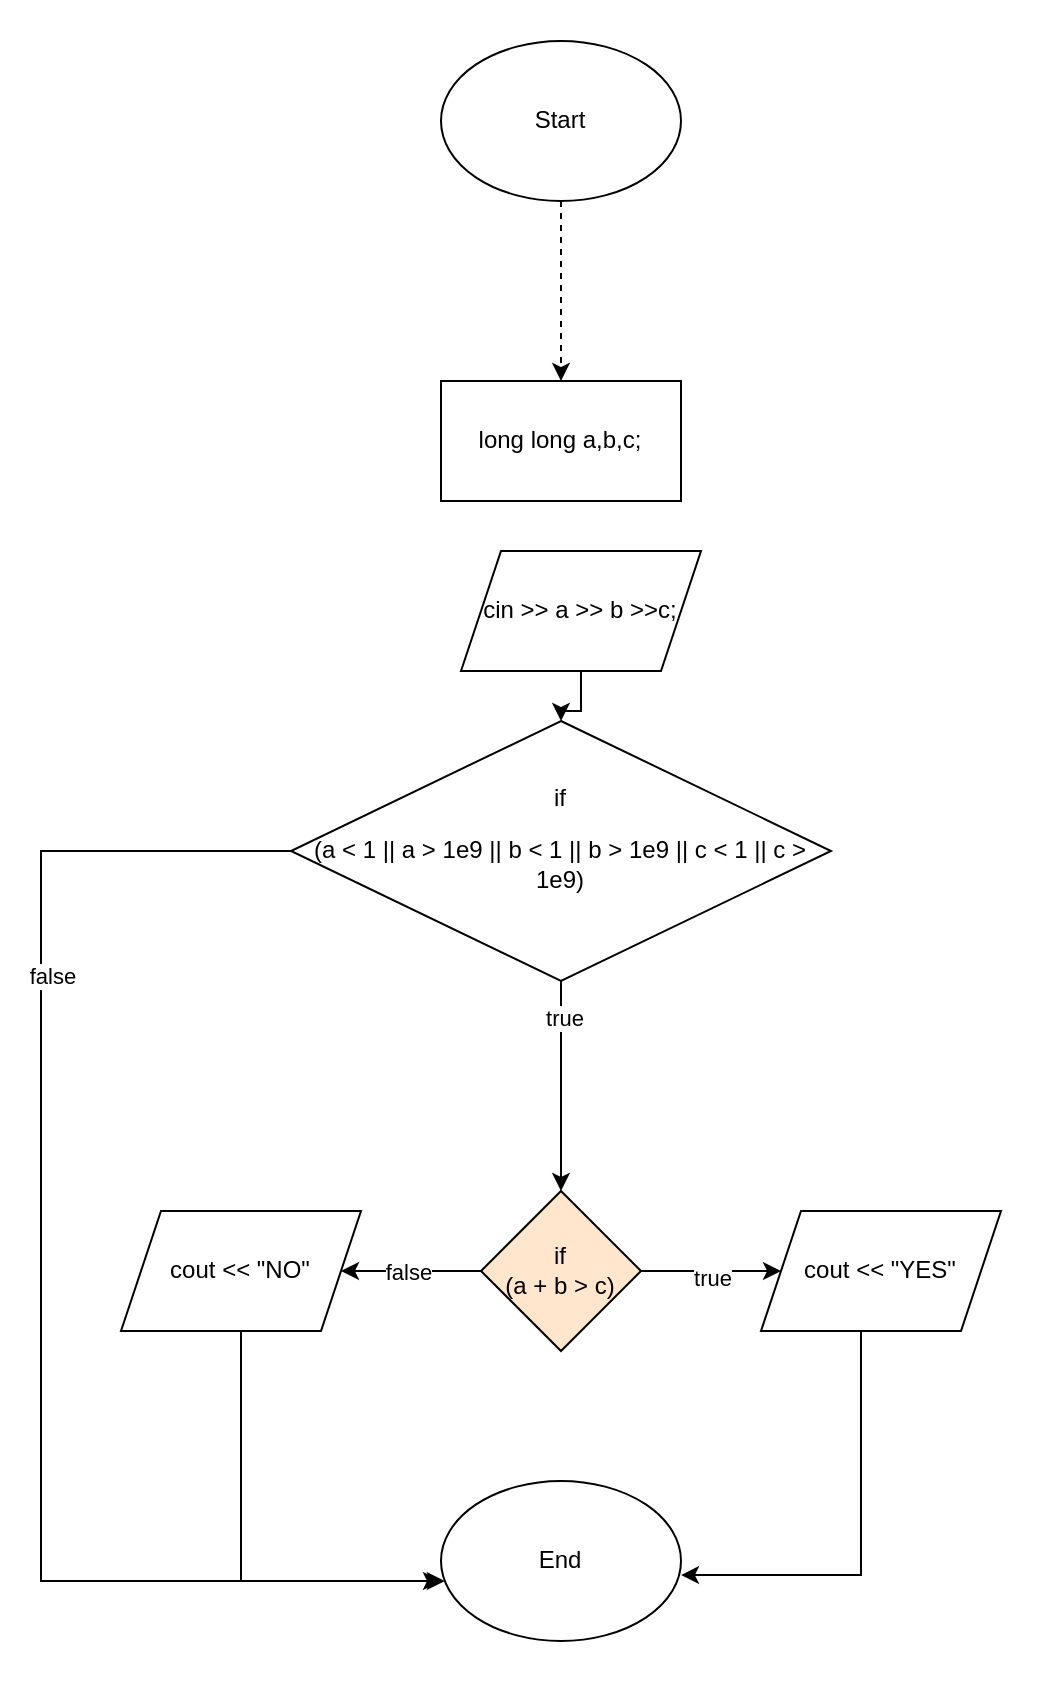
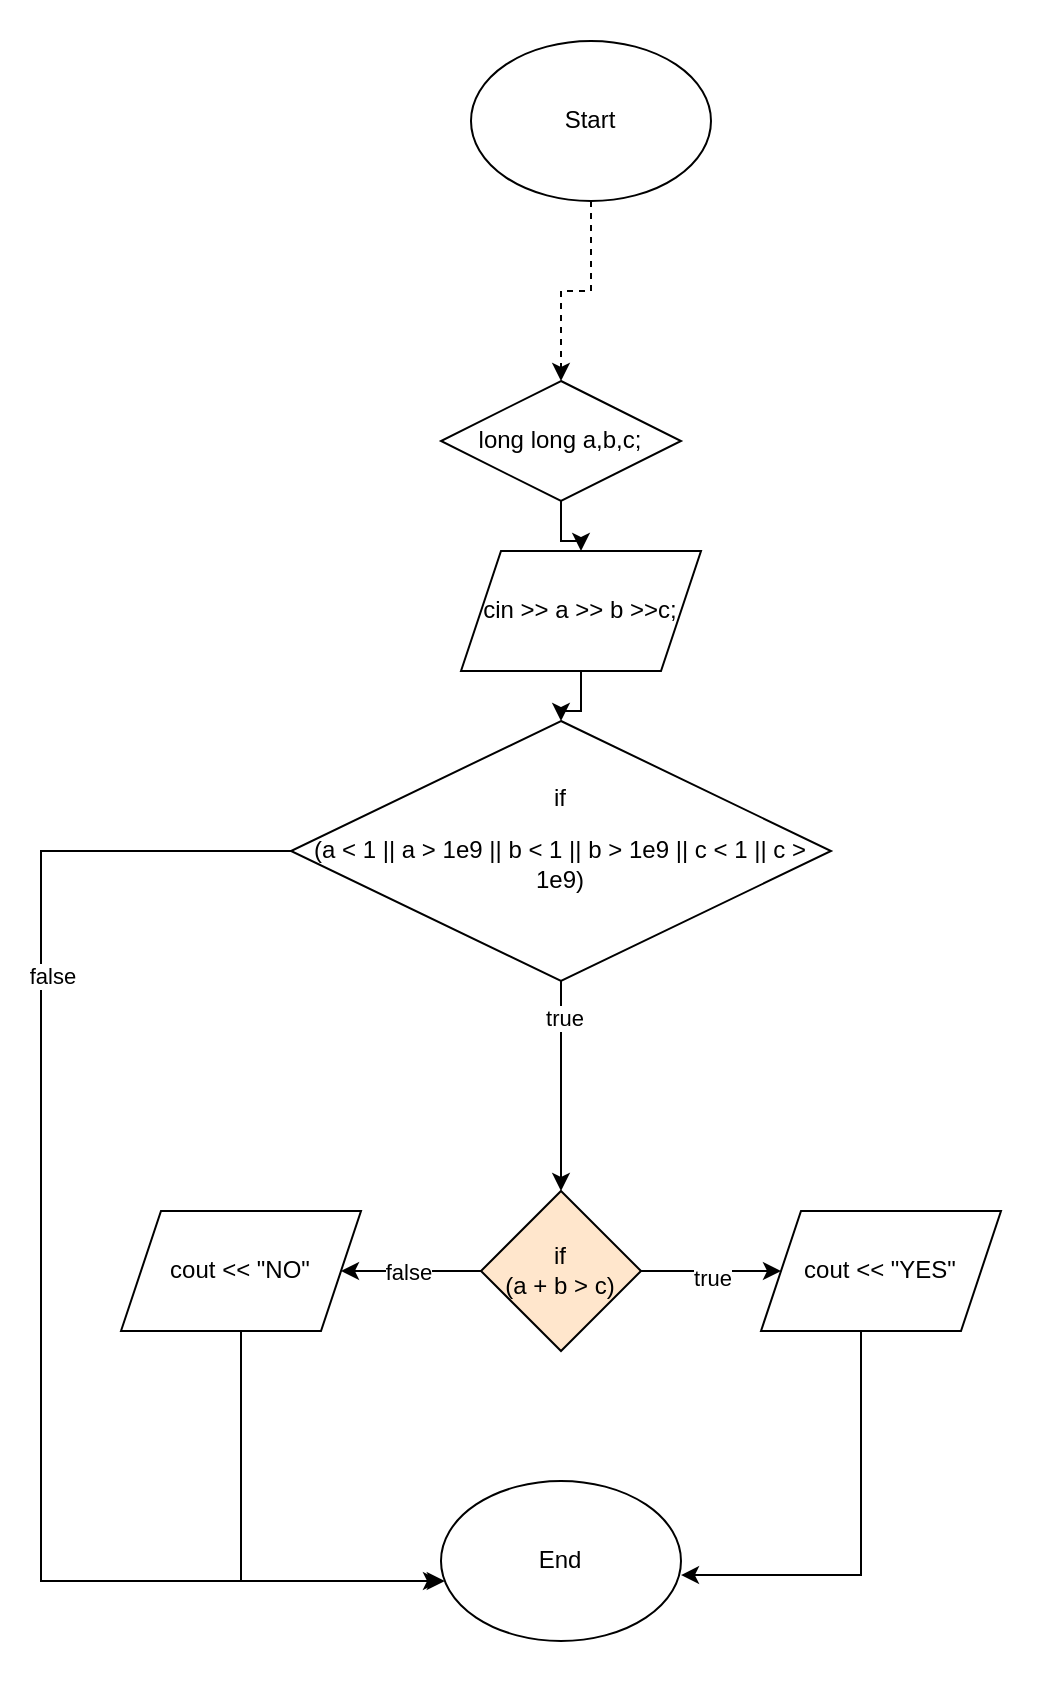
(561, 121) -> (591, 121)
(561, 441) -> (561, 441)
none -> (561, 532)
